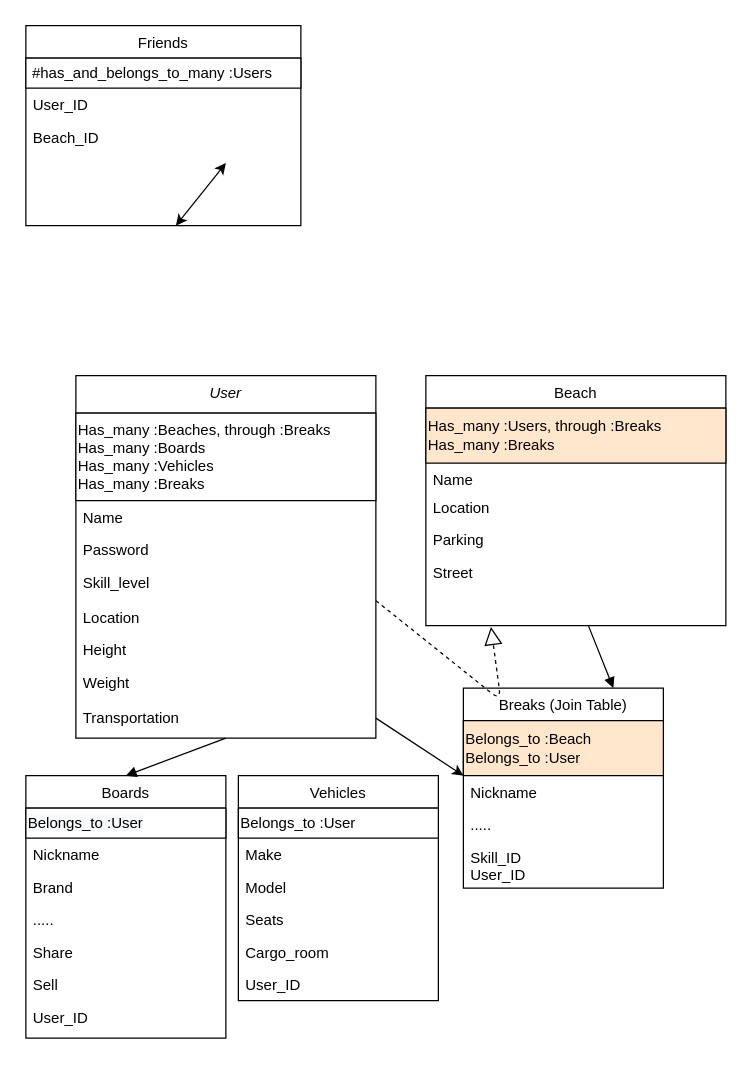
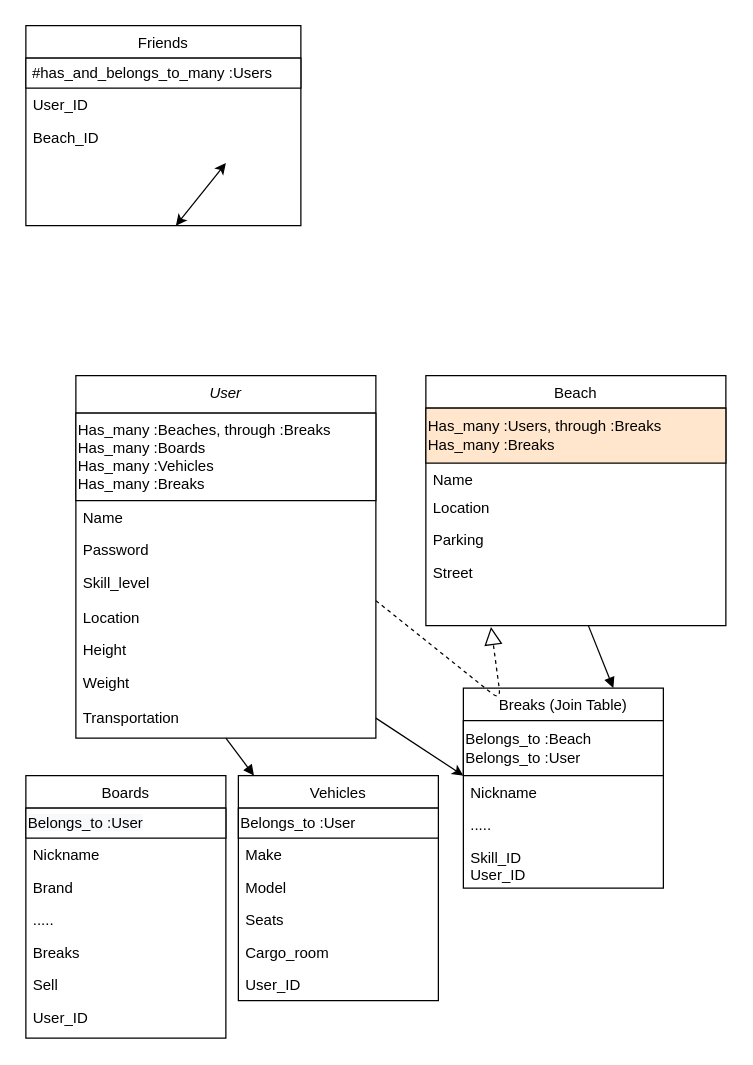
(563, 748) -> (563, 748)
none -> (237, 754)
(178, 756) -> none
(54, 953) -> (58, 953)
